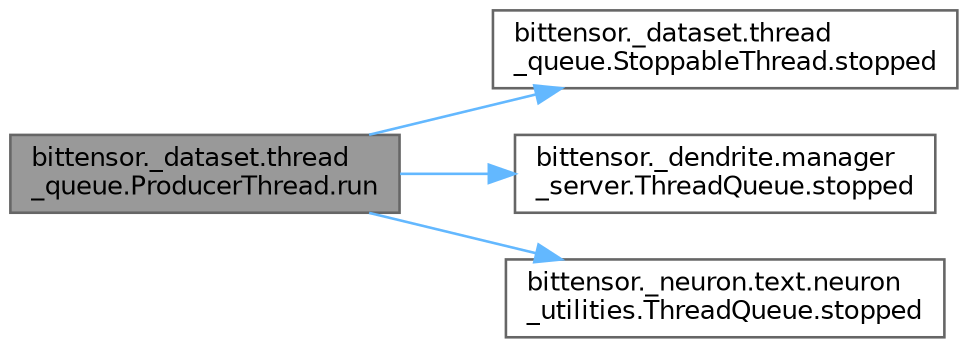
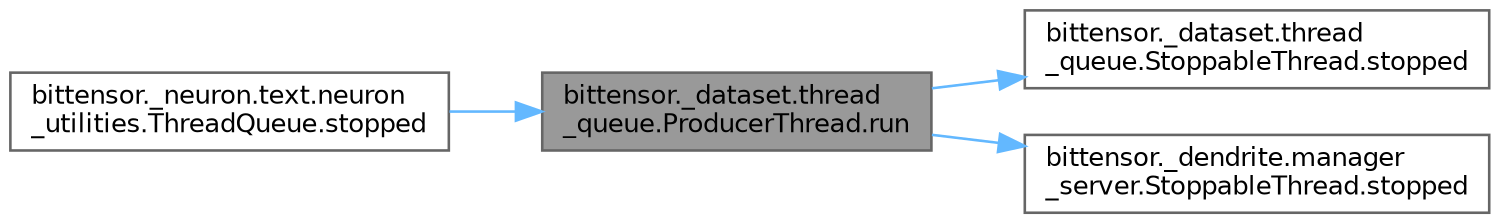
(725, 174) -> (1257, 174)
(453, 233) -> (482, 112)
